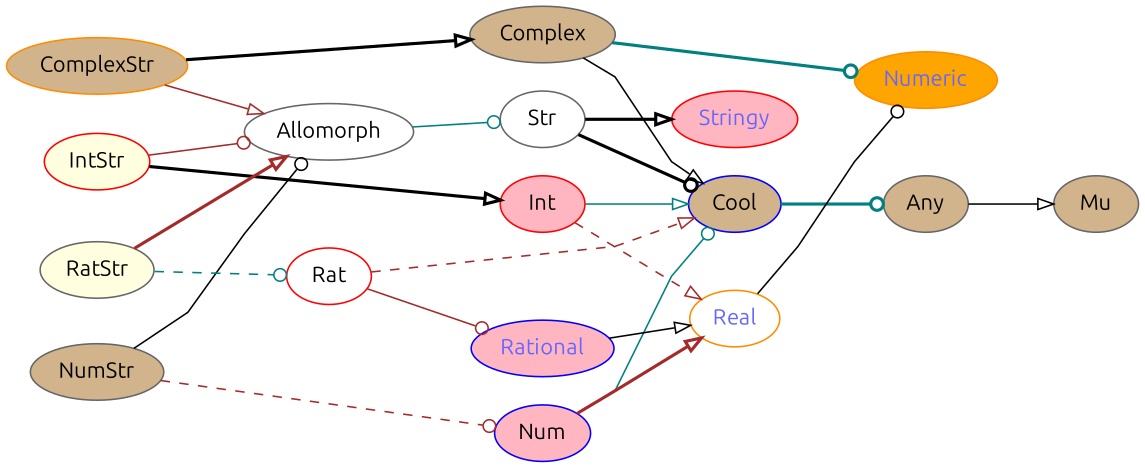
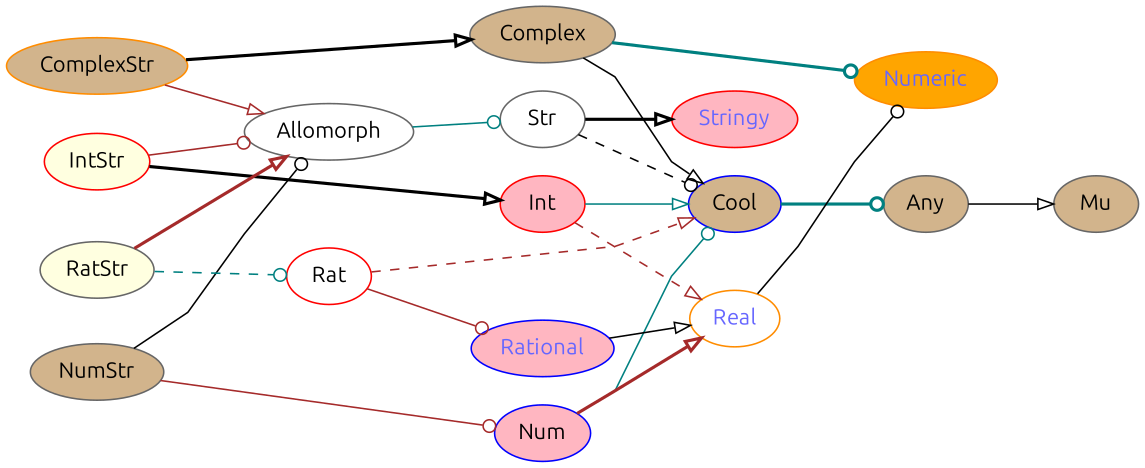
(632, 158) -> (632, 158)
(322, 403) -> (322, 403)
